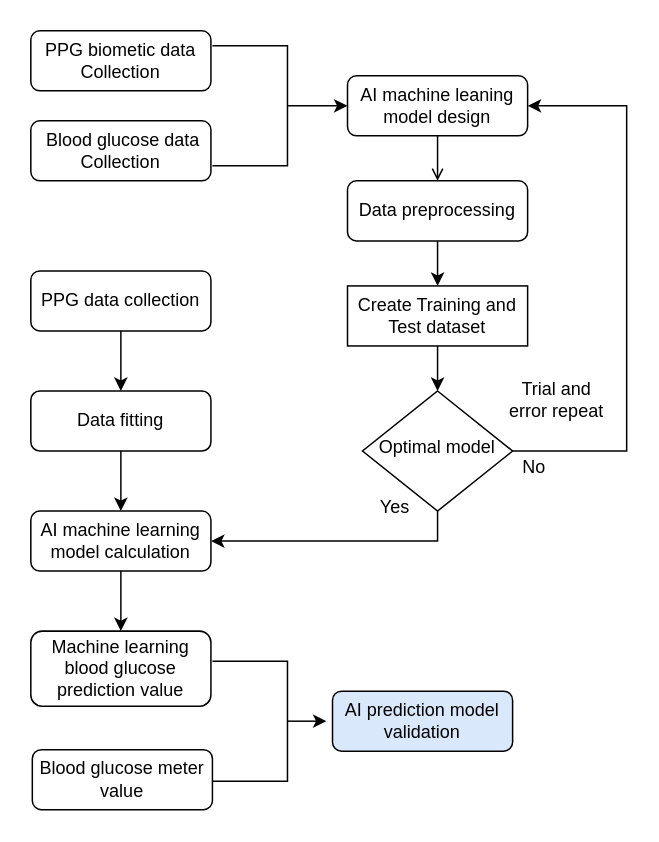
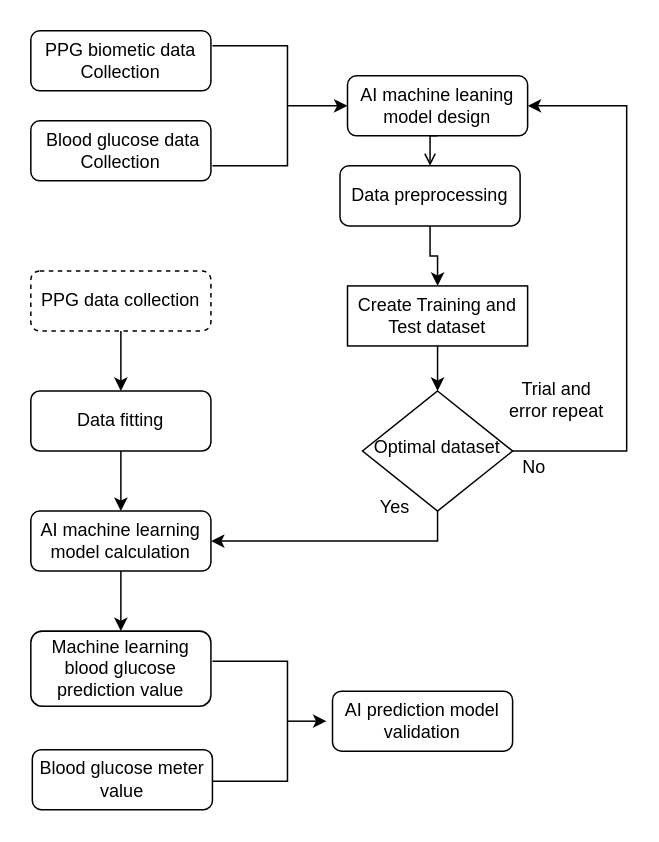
(437, 211) -> (430, 196)
(121, 301) -> (121, 301)
(437, 448) -> (437, 448)
(422, 721) -> (422, 721)
